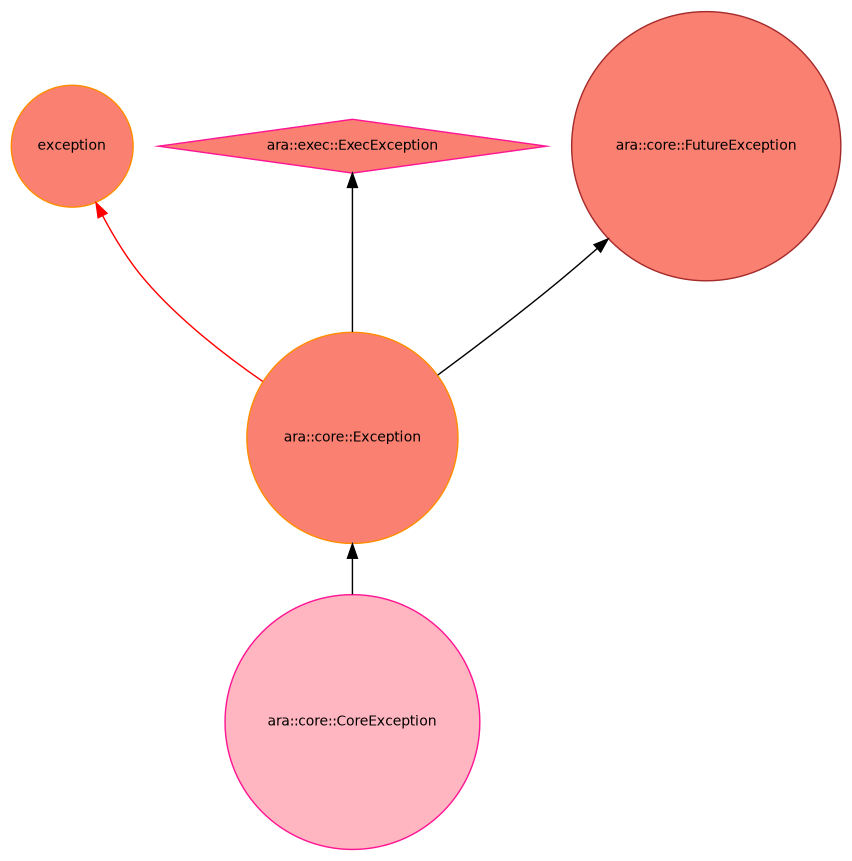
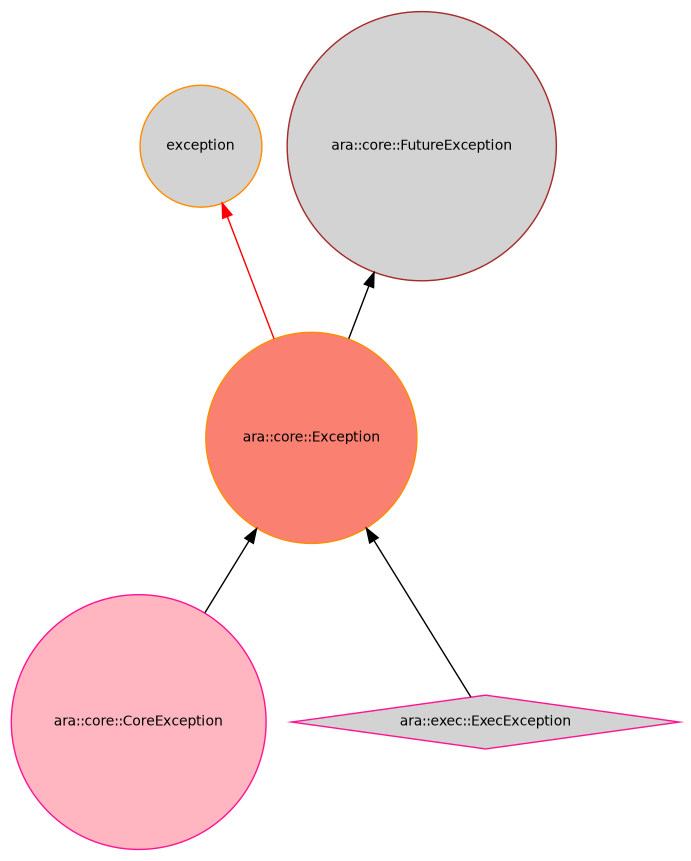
(72, 146) -> (201, 146)
(352, 146) -> (485, 722)
(706, 146) -> (422, 146)
(352, 260) -> (422, 619)
